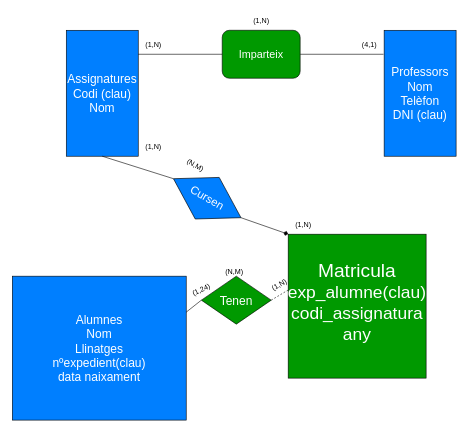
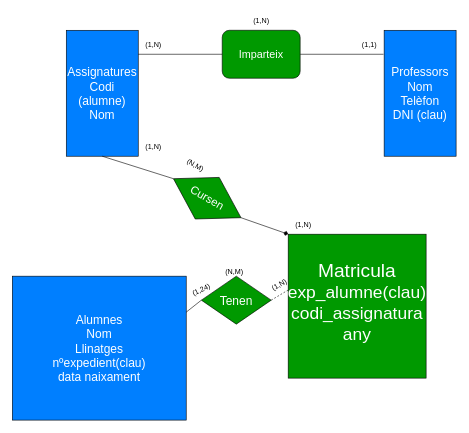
(370, 45) -> (370, 45)
(102, 93) -> (102, 93)
(207, 198) -> (207, 198)
